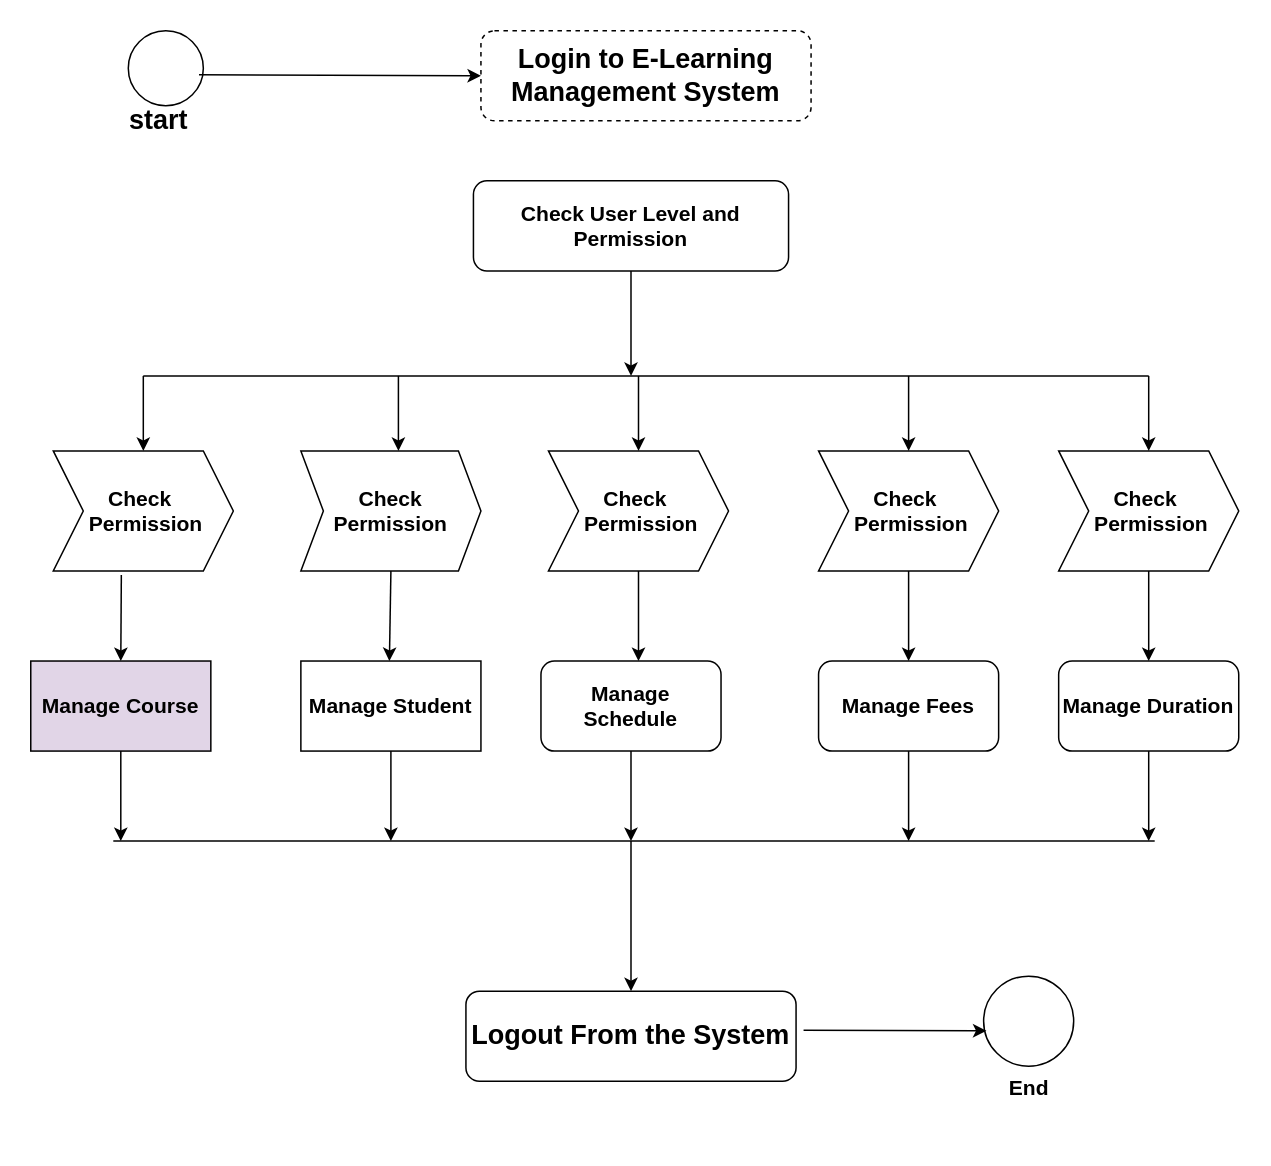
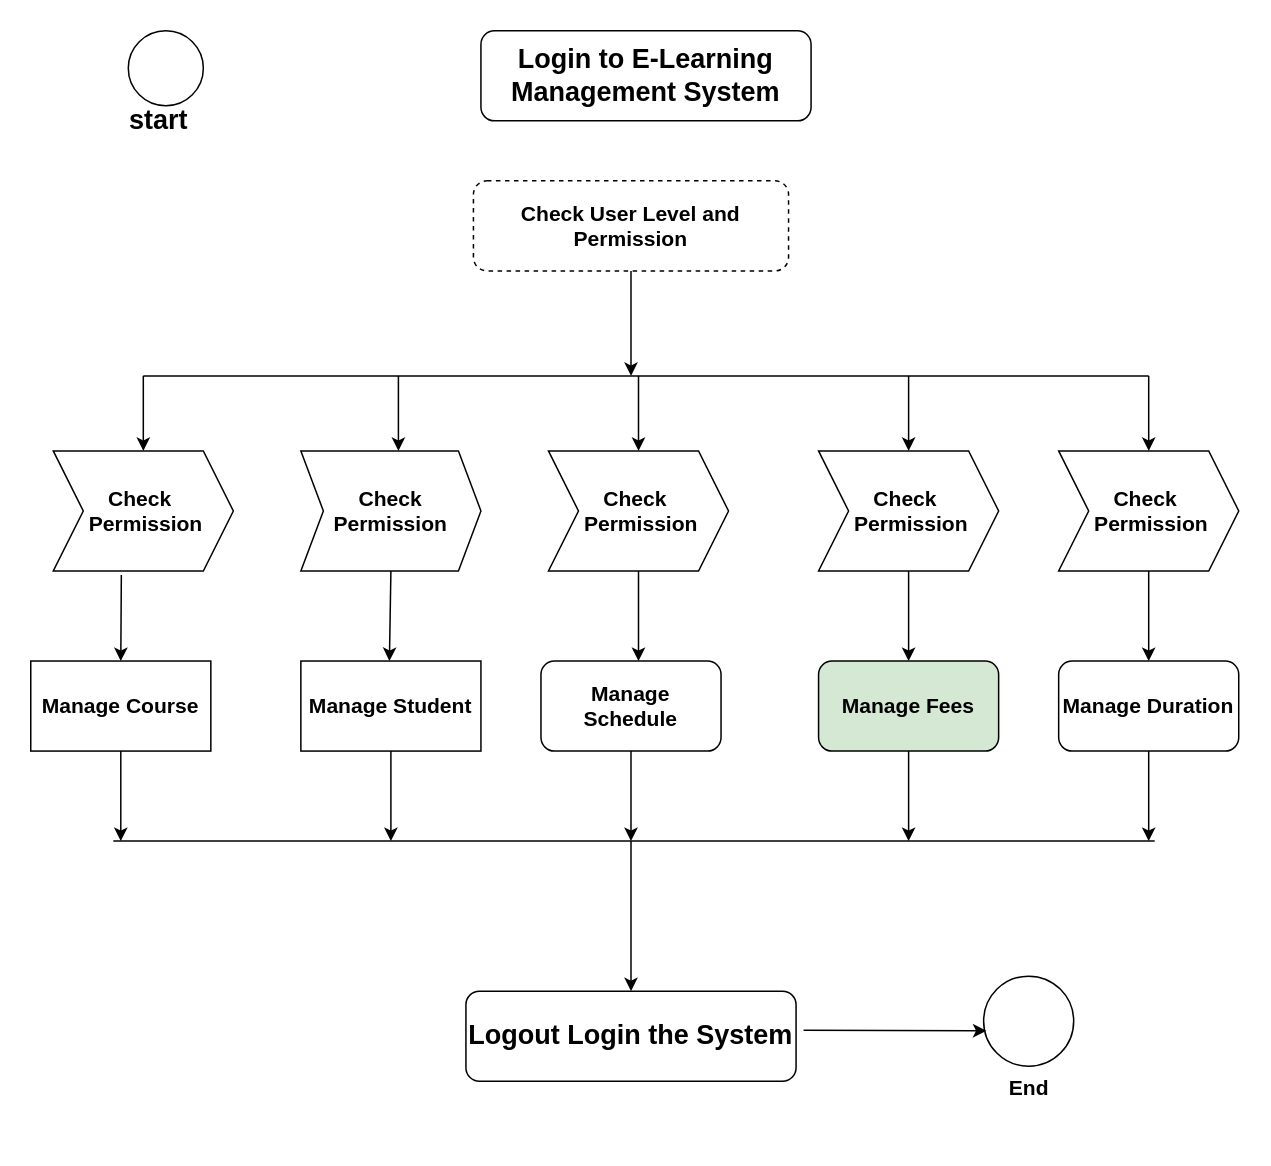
(335, 75) -> none
(646, 76) -> (646, 76)
(631, 226) -> (631, 226)
(121, 706) -> (121, 706)
(908, 706) -> (908, 706)
(631, 1036) -> (631, 1036)
